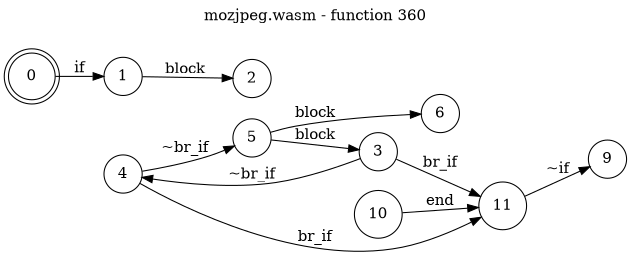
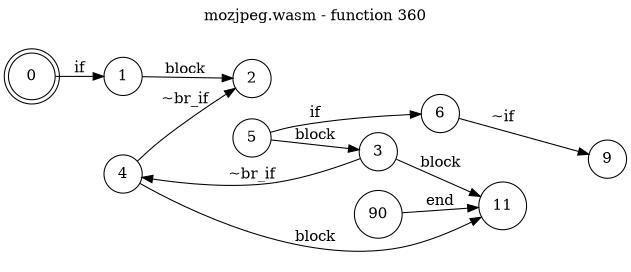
(315, 113) -> (315, 113)
(184, 163) -> (180, 126)
(440, 163) -> (440, 163)
(553, 184) -> (519, 135)
(378, 214) -> (378, 214)
(315, 237) -> (315, 237)
